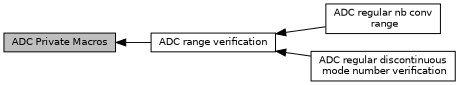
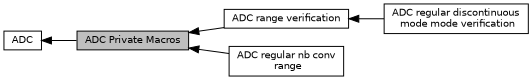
(306, 30) -> (214, 51)
none -> (23, 40)
(383, 66) -> (456, 19)
